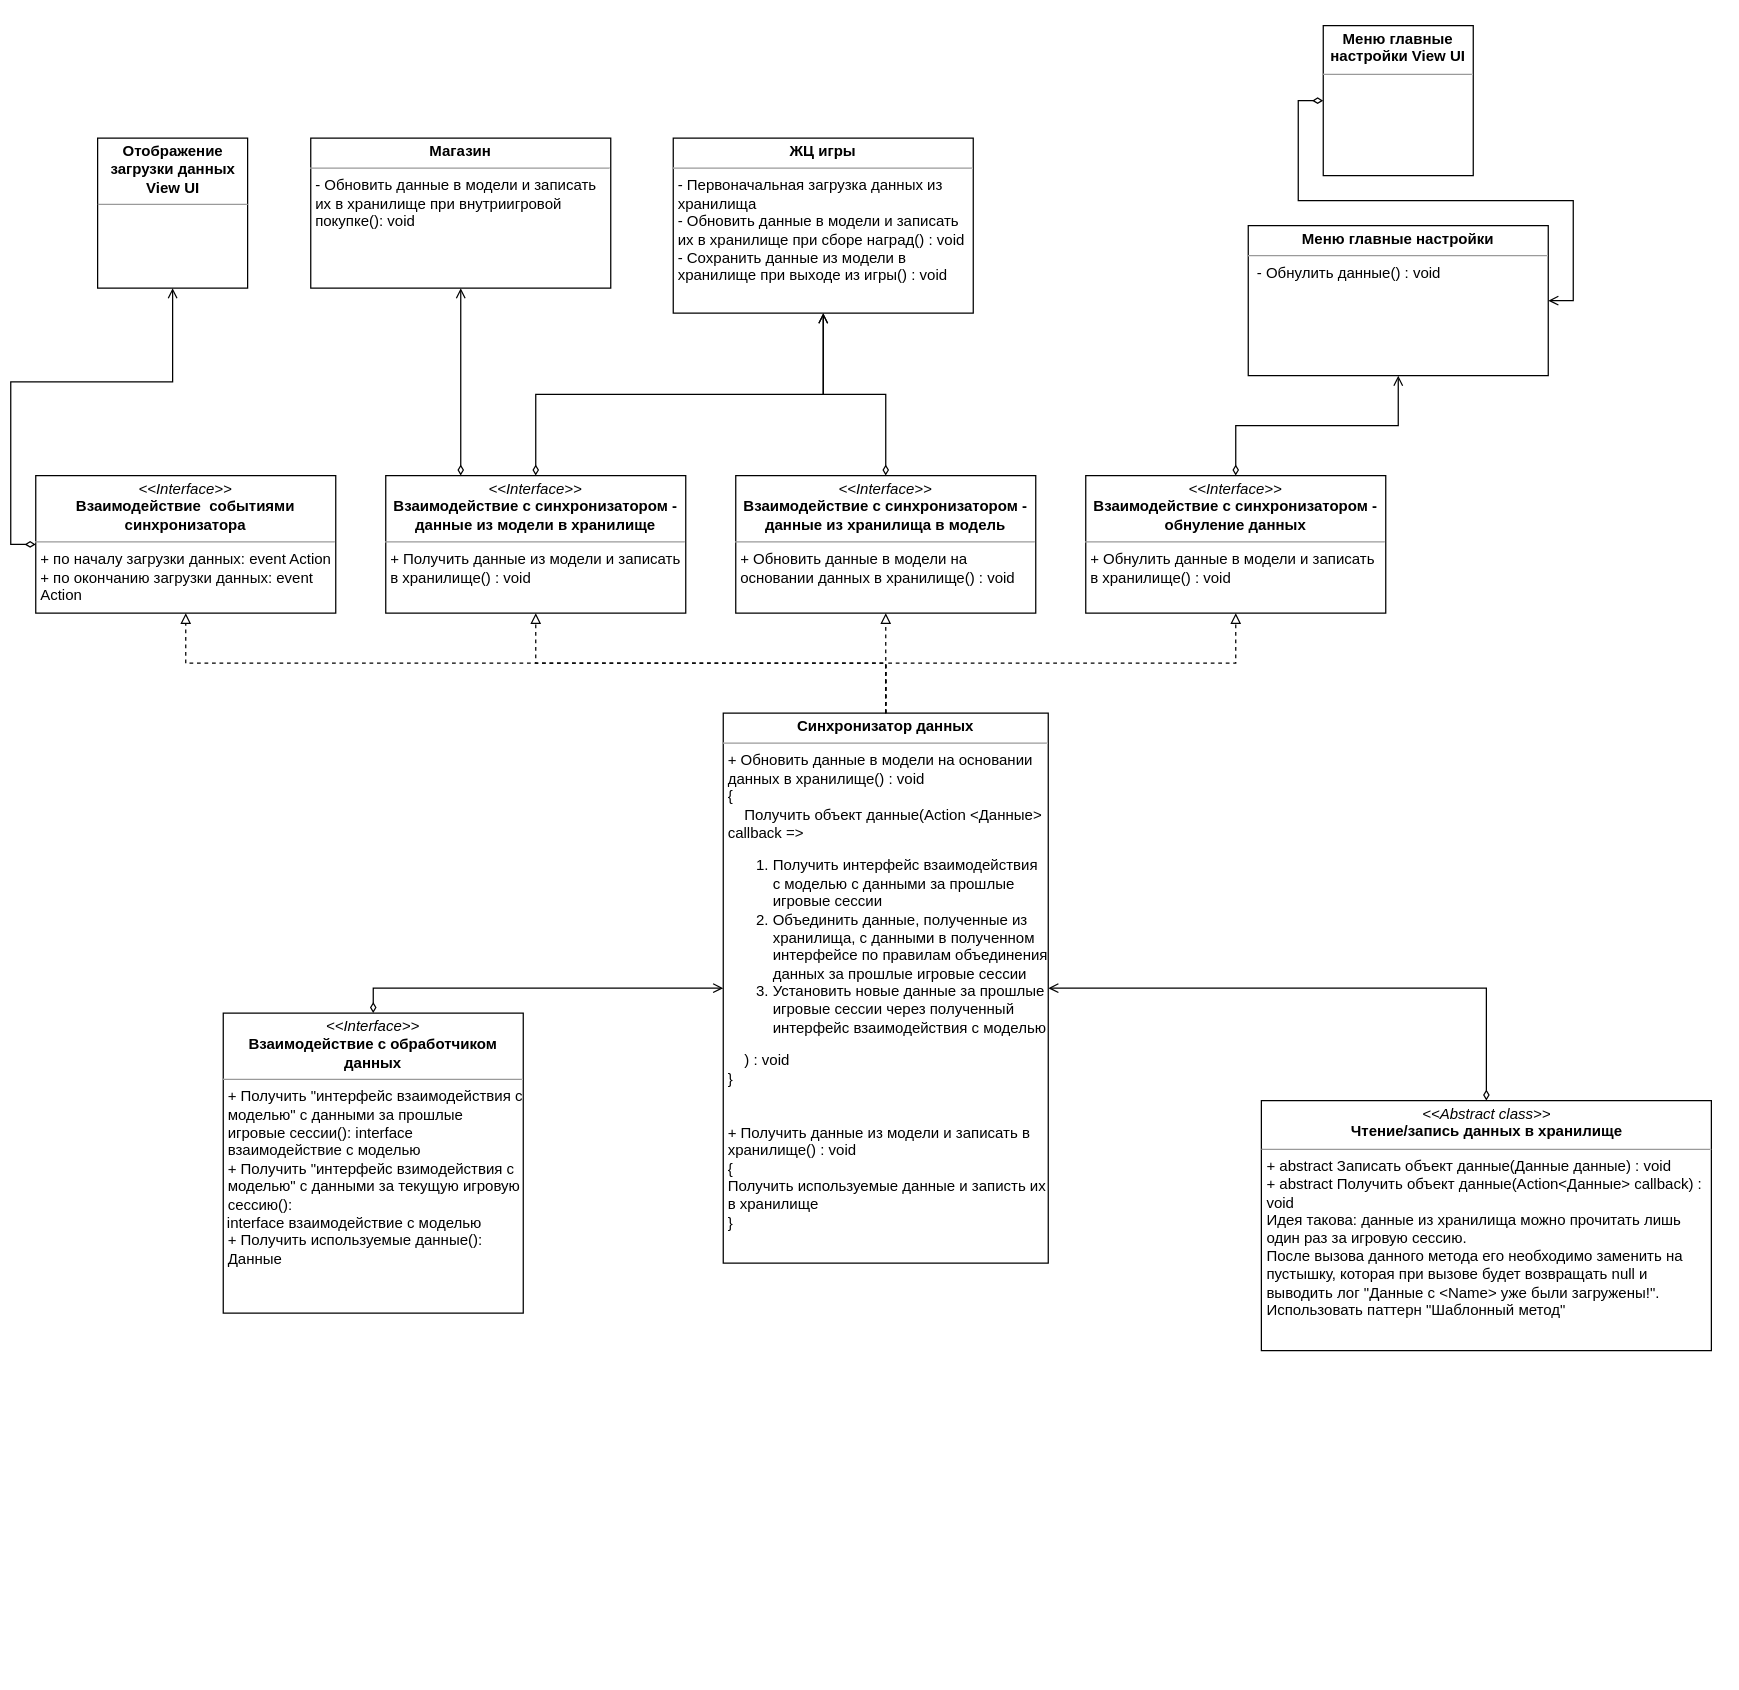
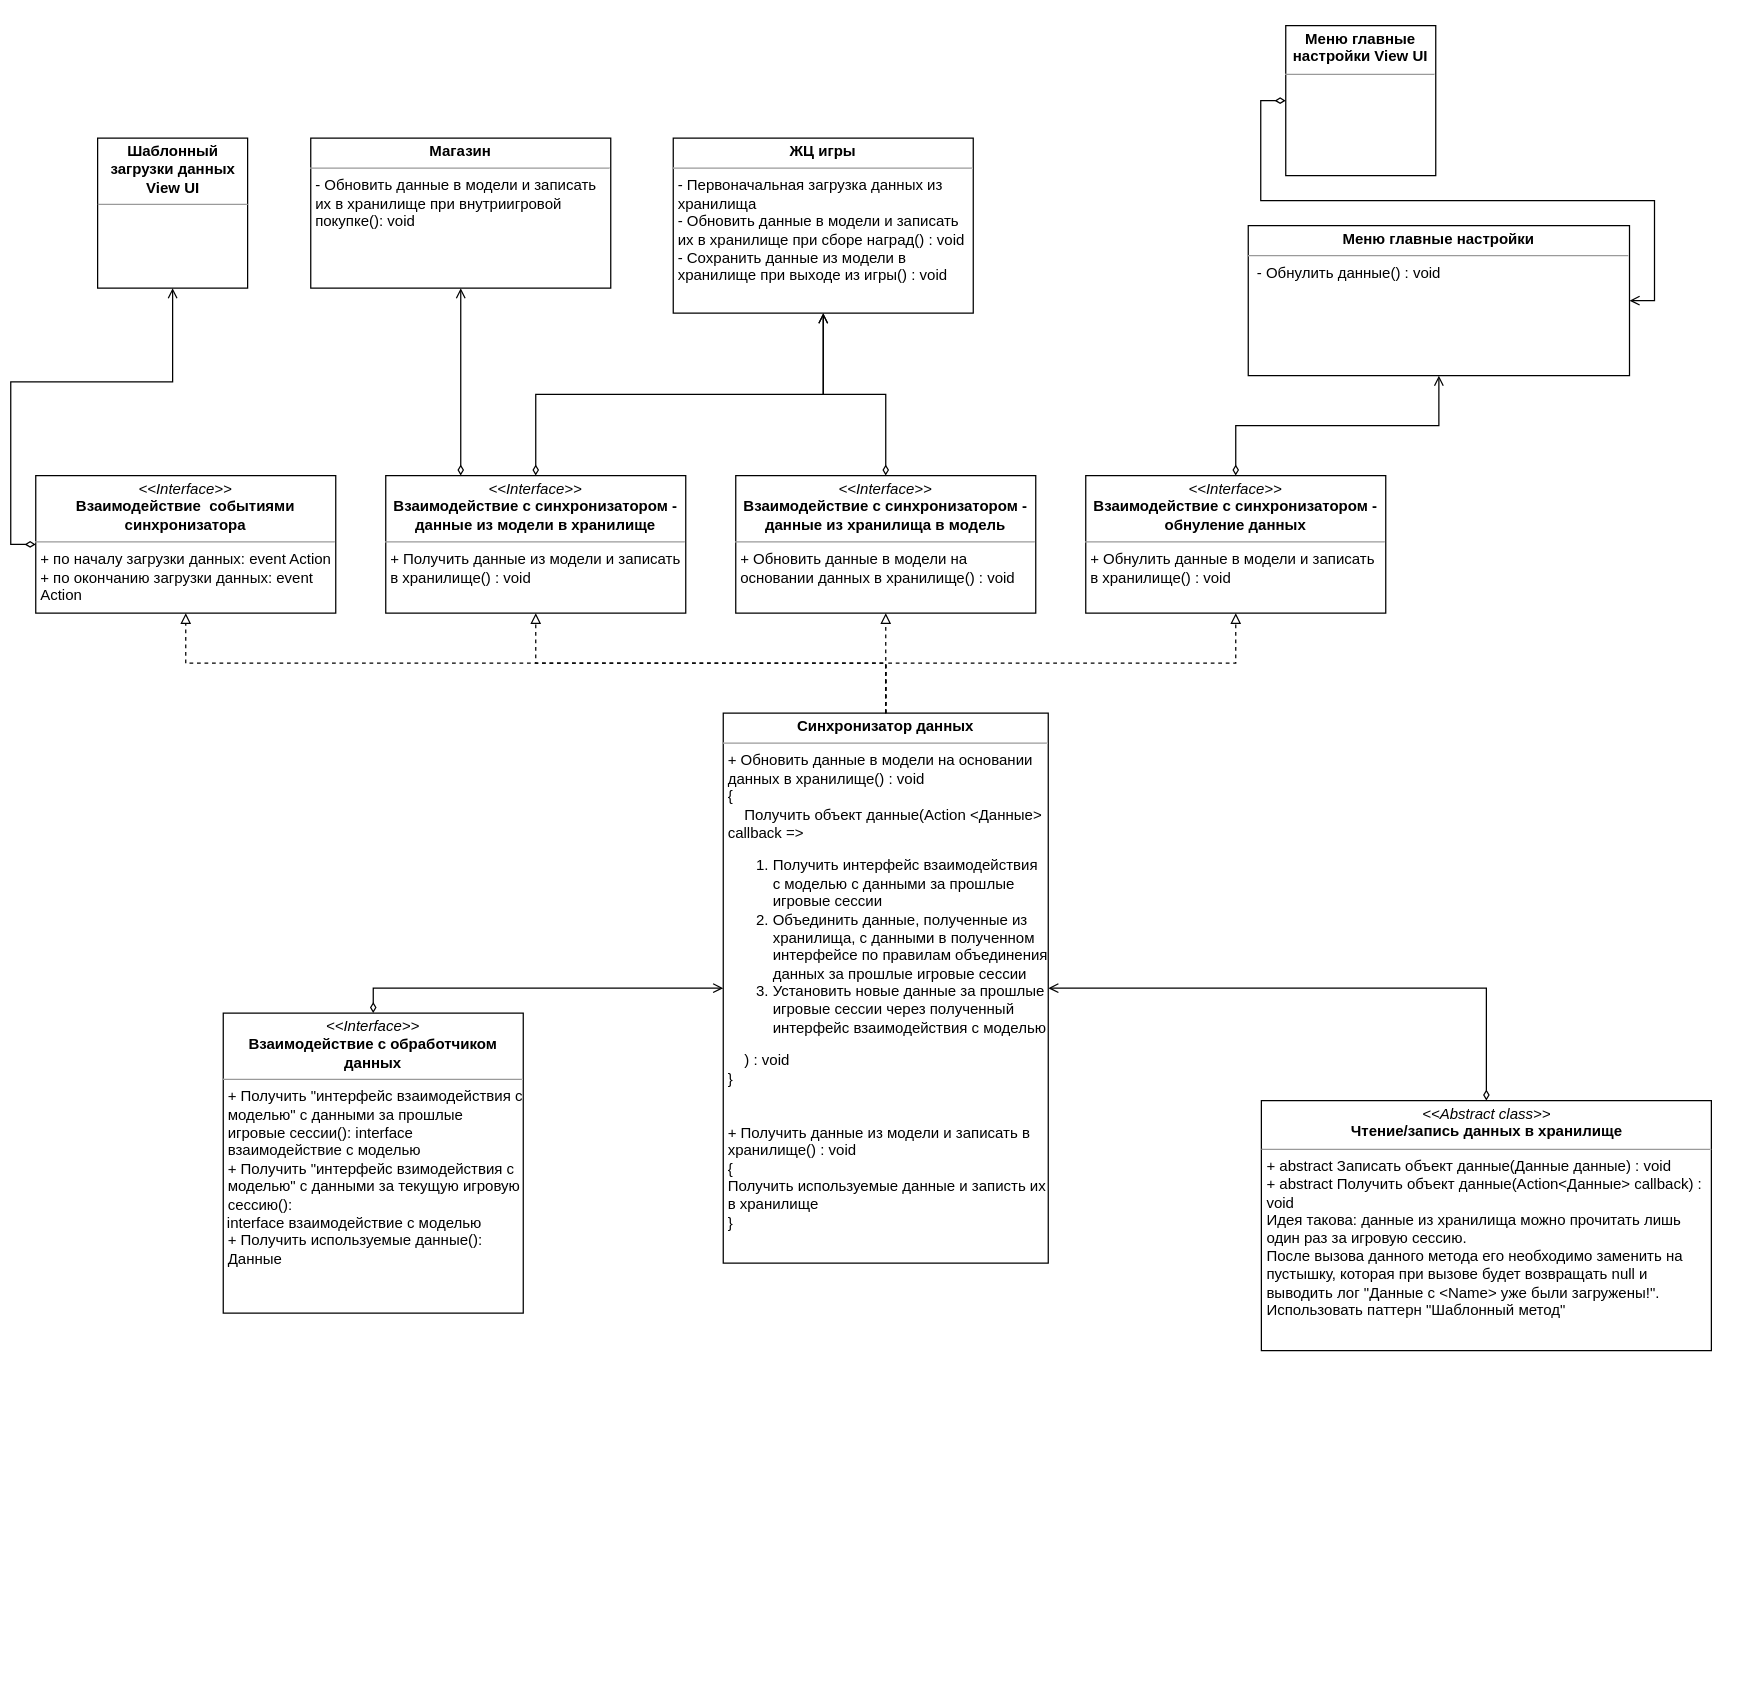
(1398, 101) -> (1361, 101)
(174, 156) -> (174, 156)
(1398, 301) -> (1439, 301)
